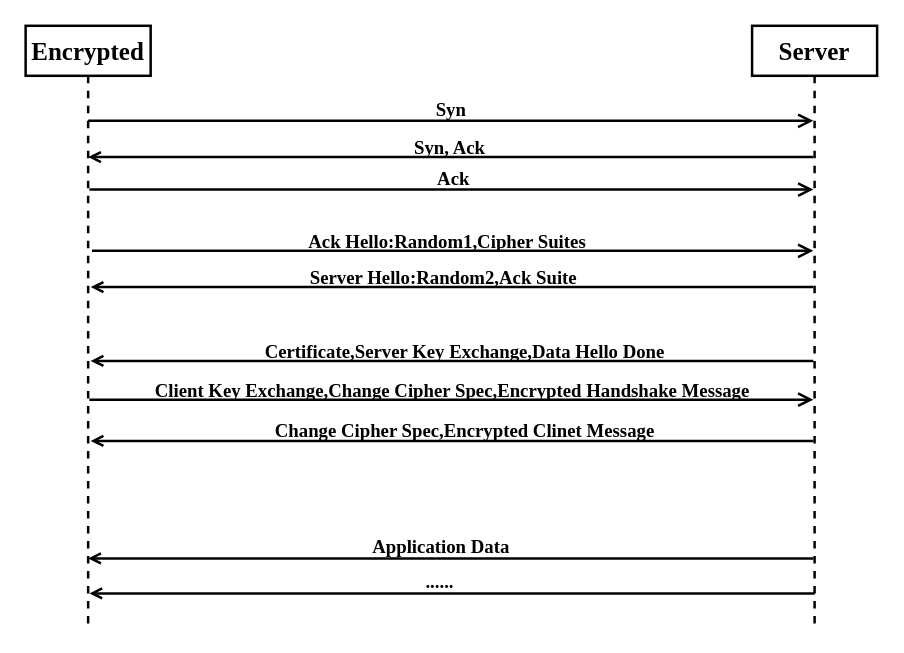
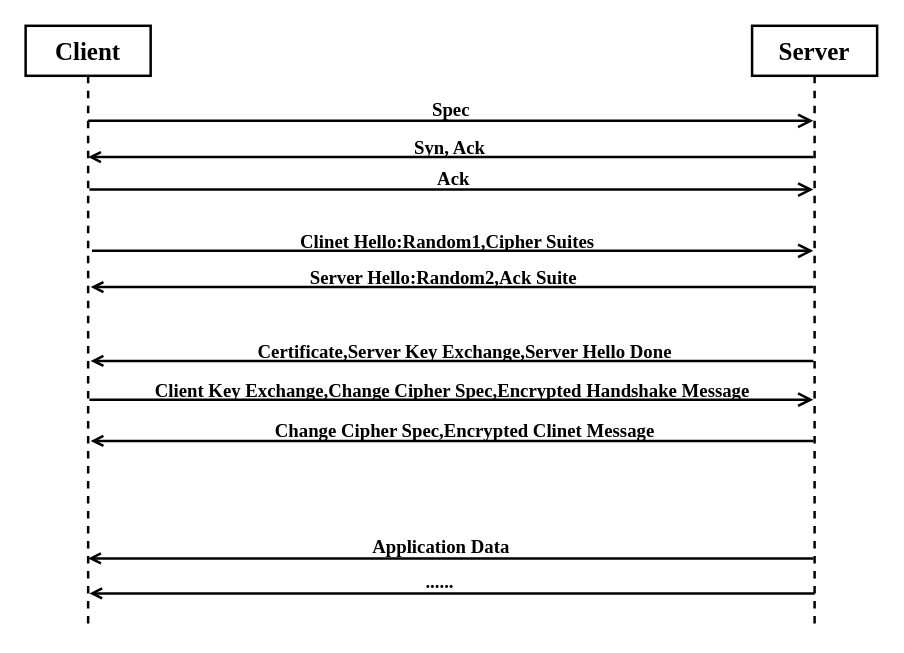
(88, 51) -> (88, 51)
(451, 107) -> (451, 107)
(448, 238) -> (448, 238)
(465, 348) -> (465, 348)
